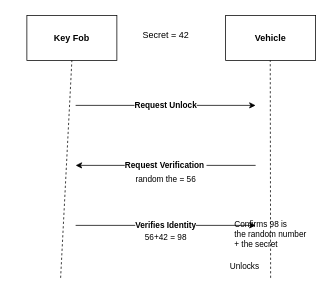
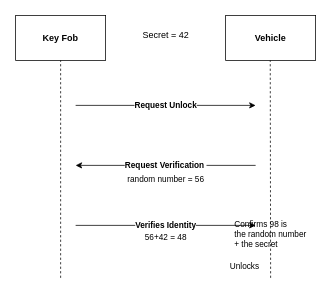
(72, 38) -> (60, 38)
(166, 180) -> (166, 180)
(166, 238) -> (166, 238)
